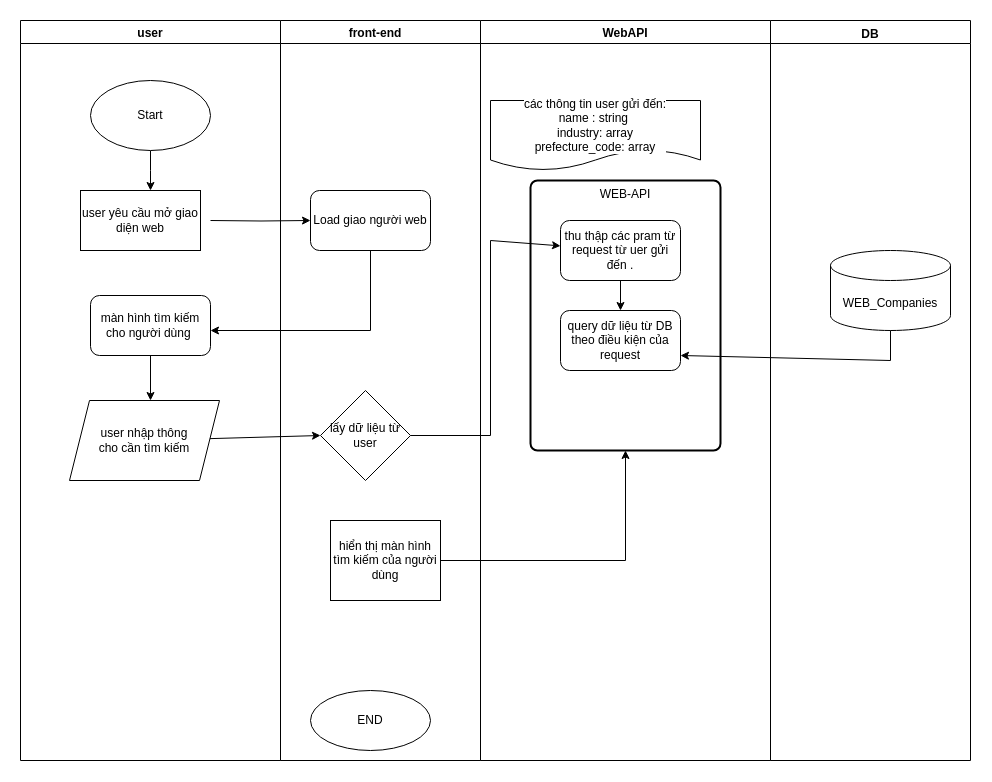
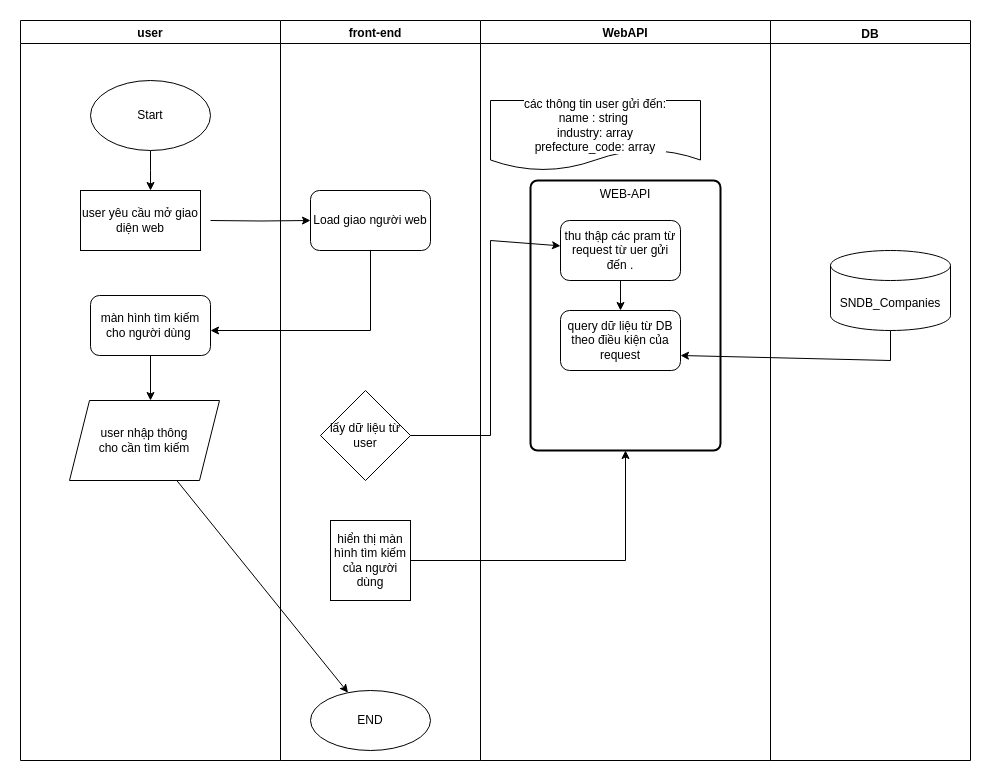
(891, 304) -> (891, 304)
(262, 437) -> (260, 584)
(386, 561) -> (371, 561)
